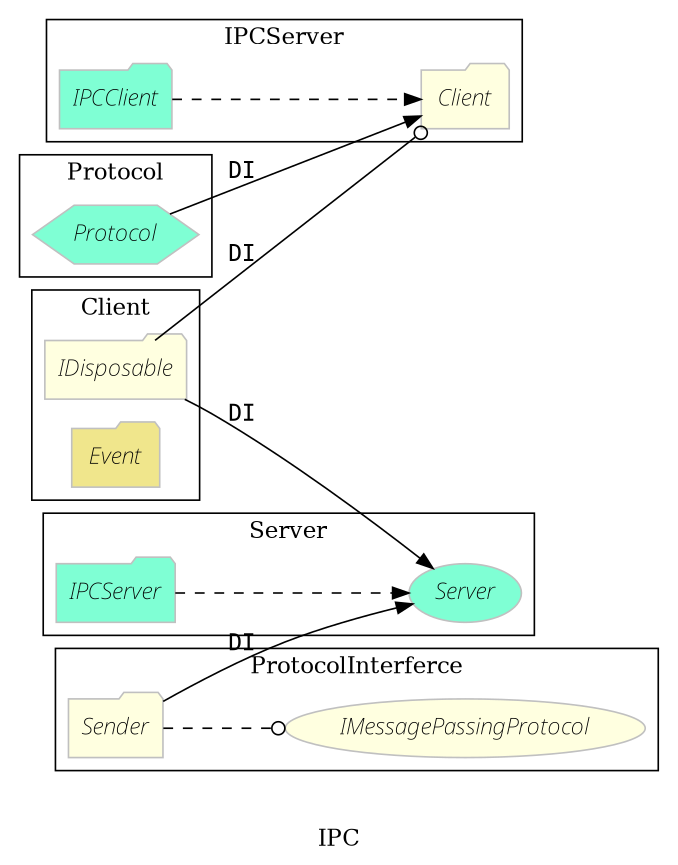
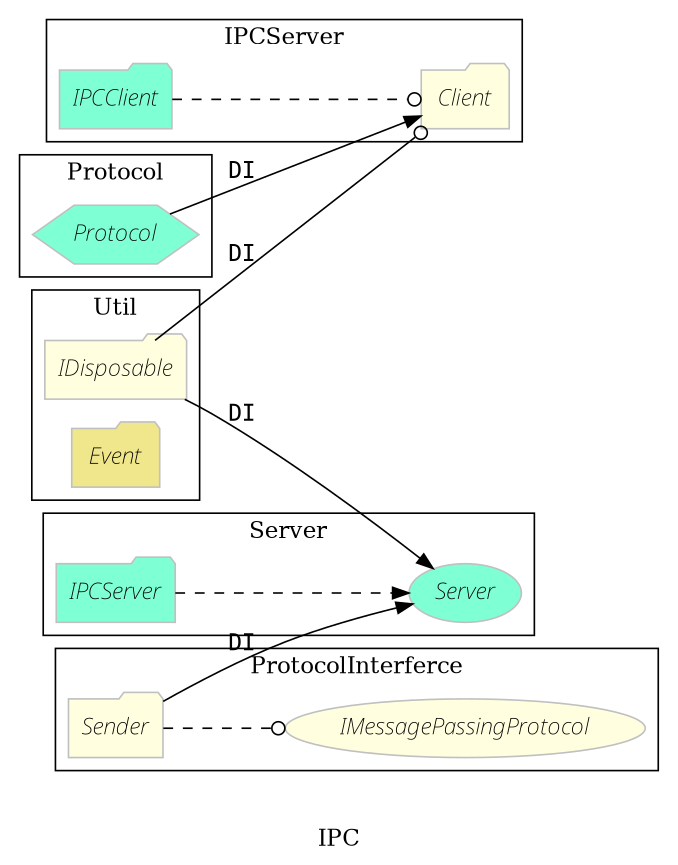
(290, 99) -> (290, 99)
(116, 309) -> (116, 309)
